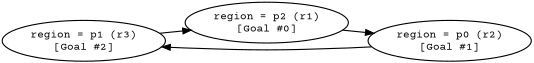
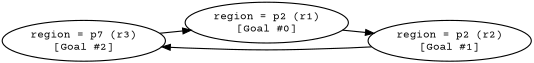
(84, 41) -> (84, 41)
(450, 41) -> (450, 41)
